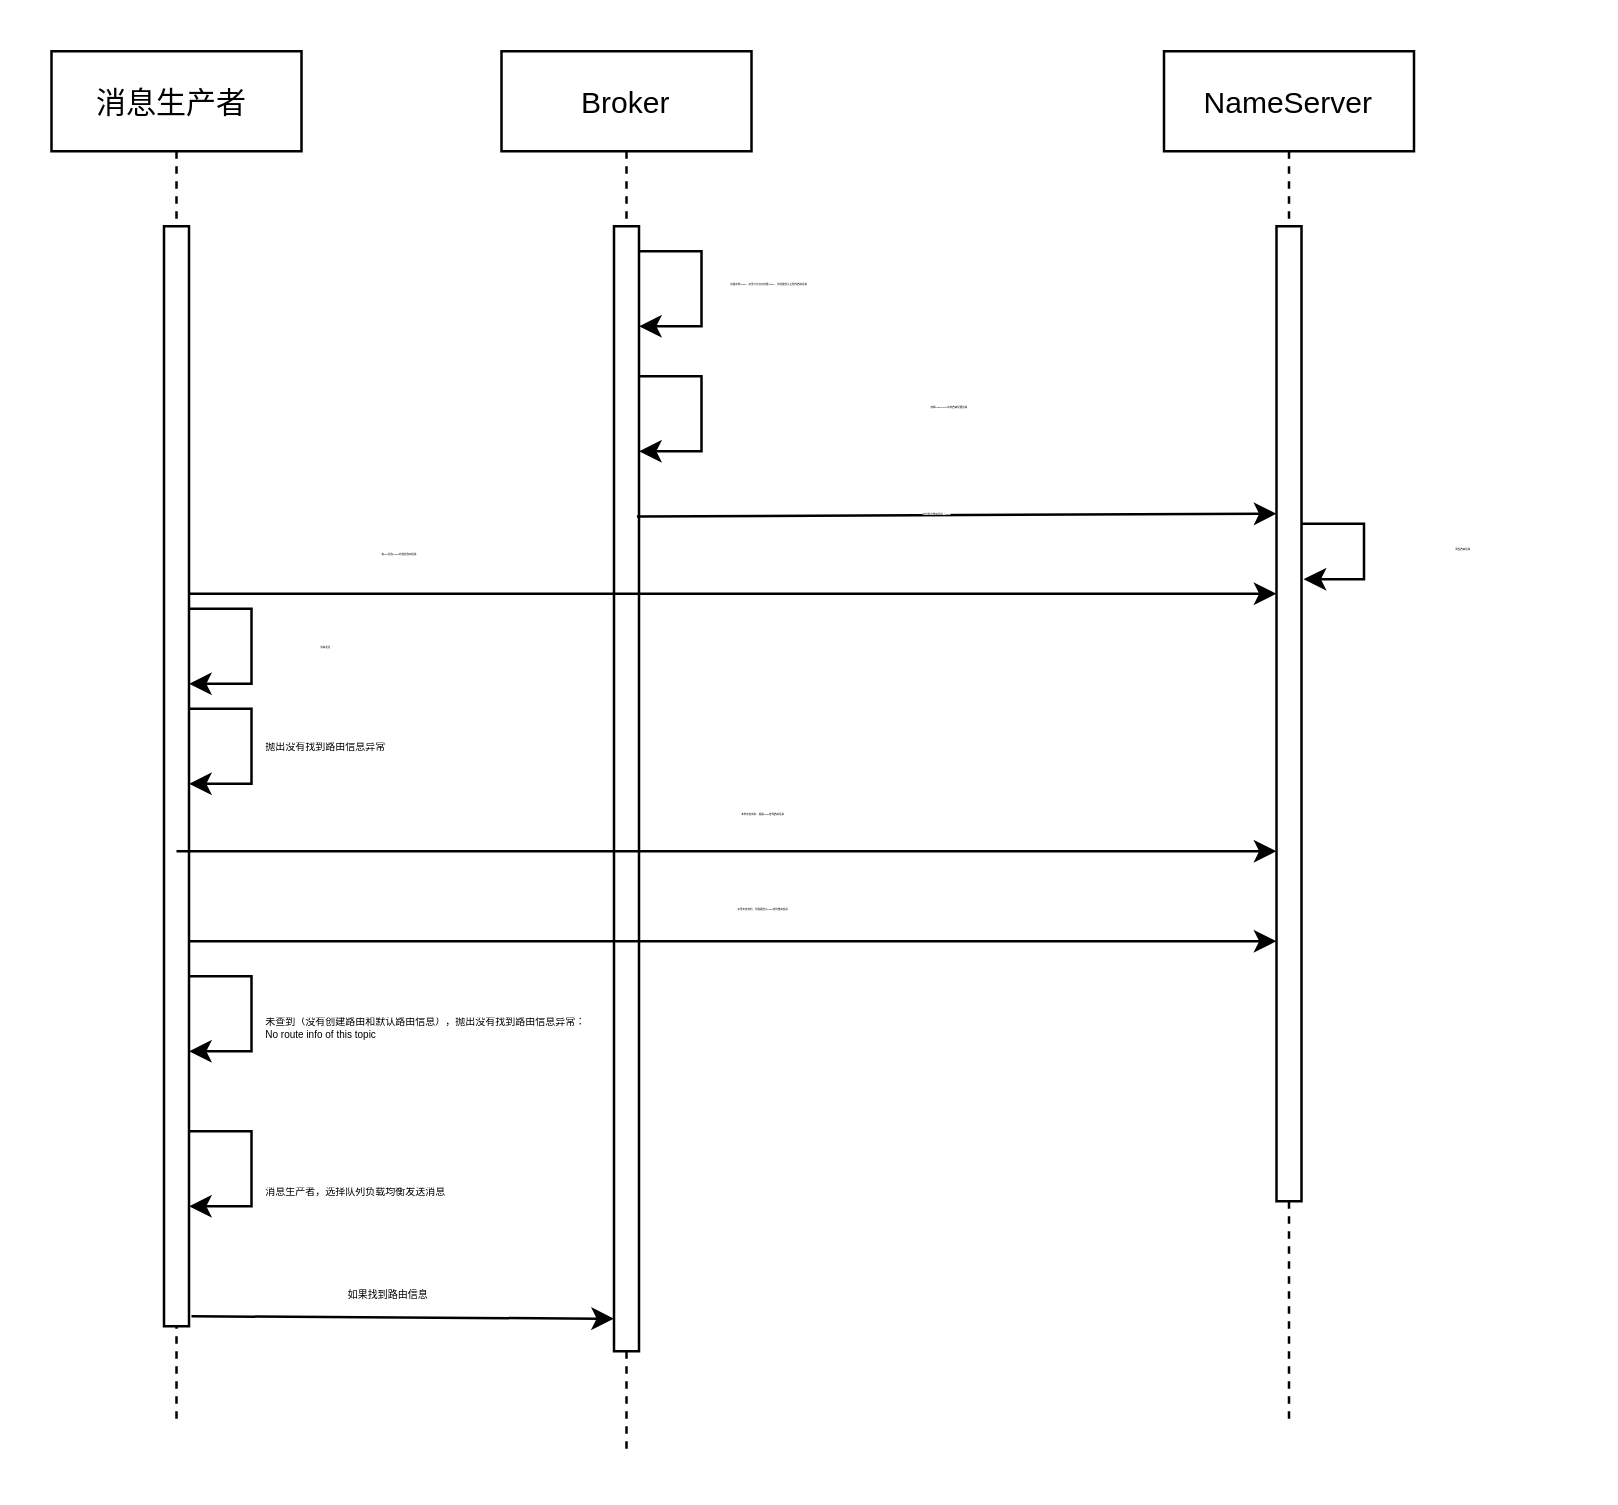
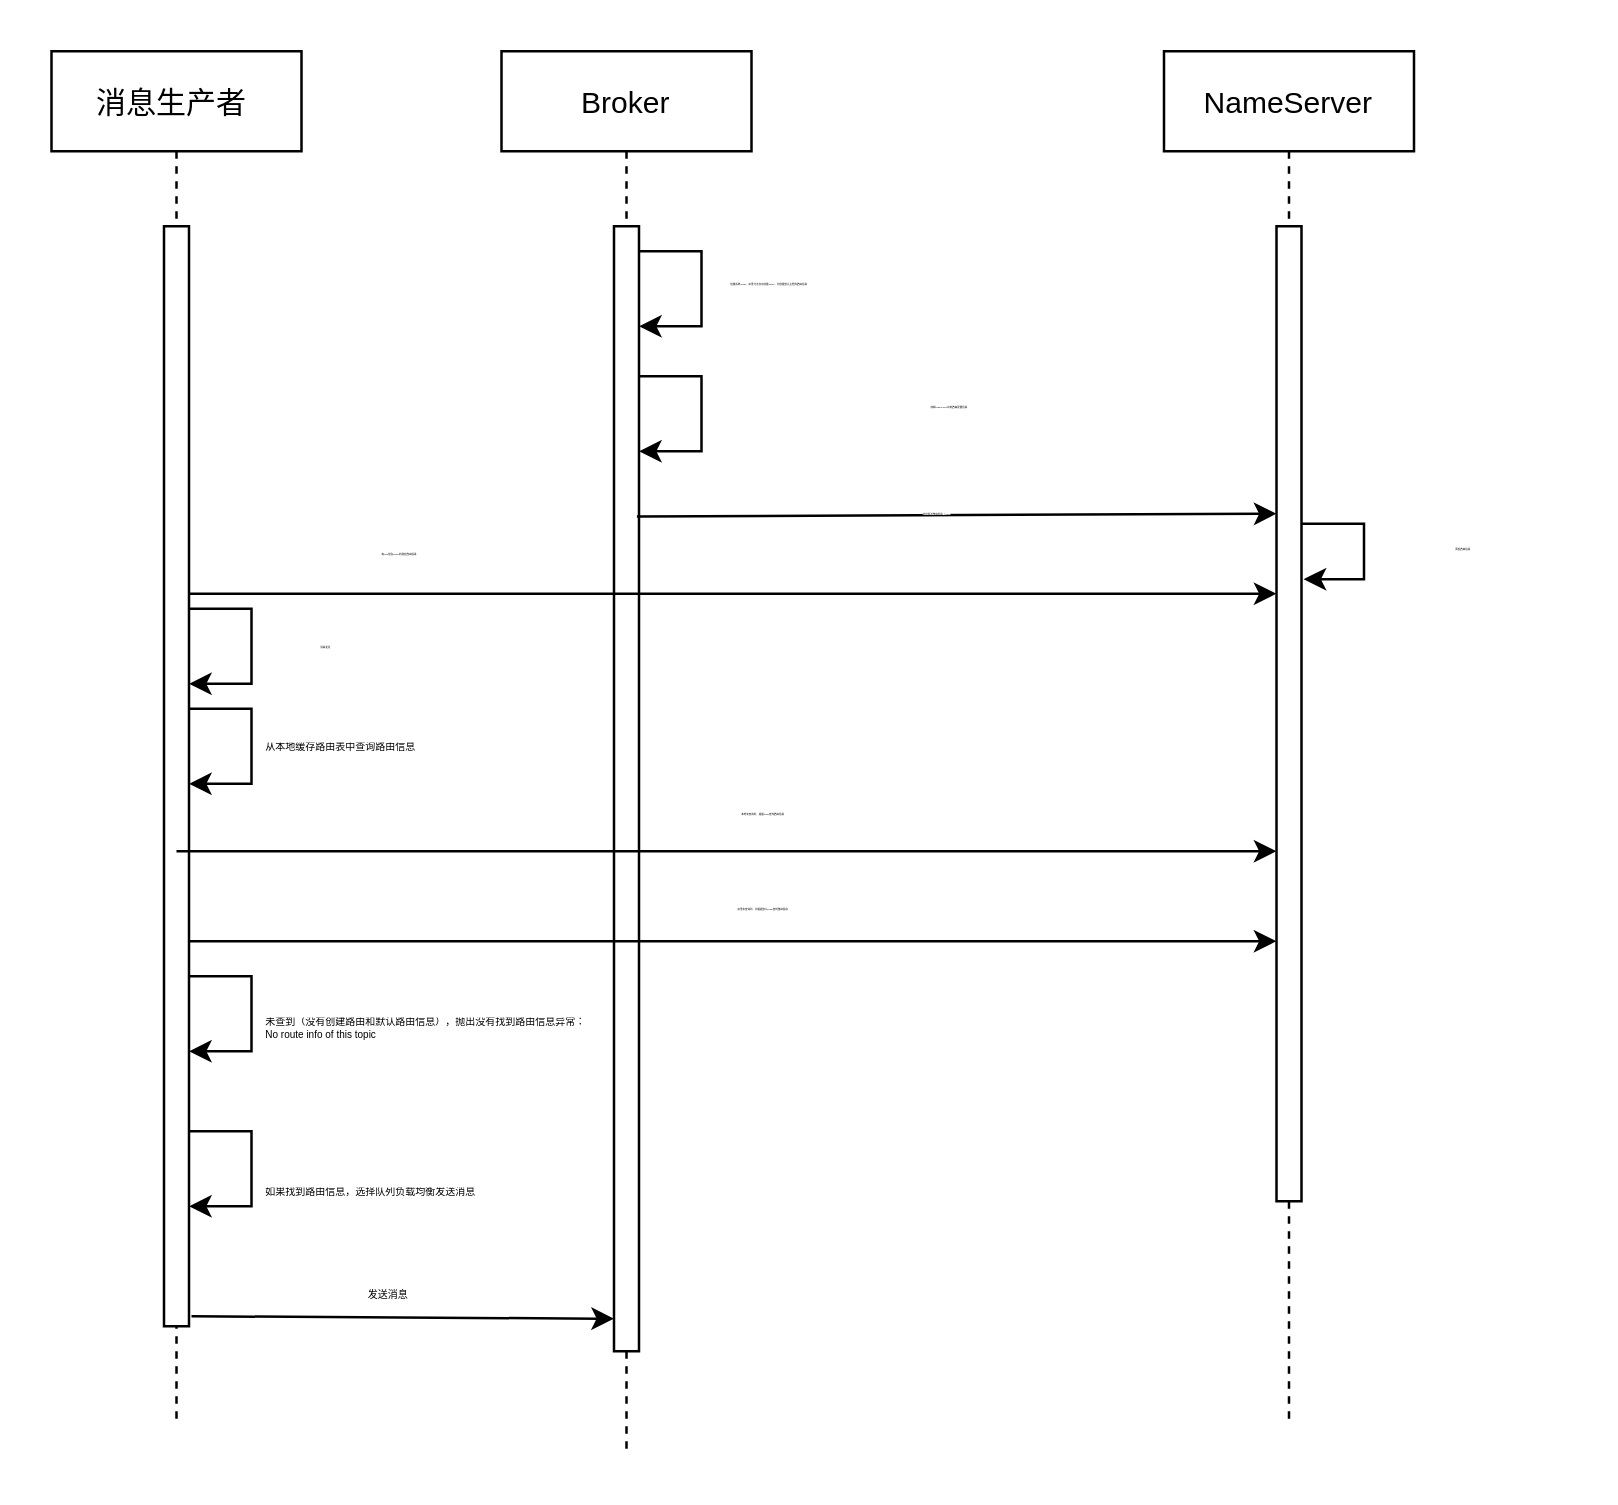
(326, 749) -> (341, 749)
(356, 1194) -> (371, 1194)
(389, 1296) -> (389, 1296)
